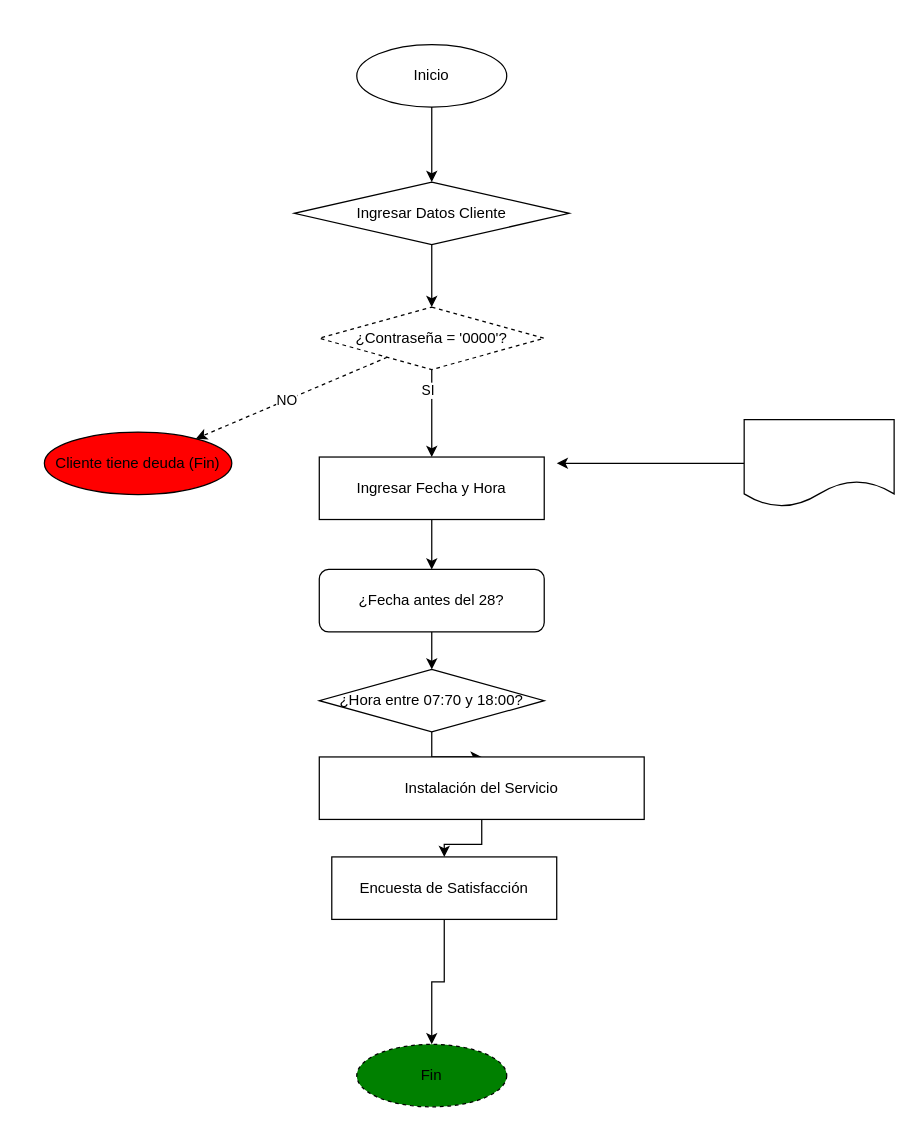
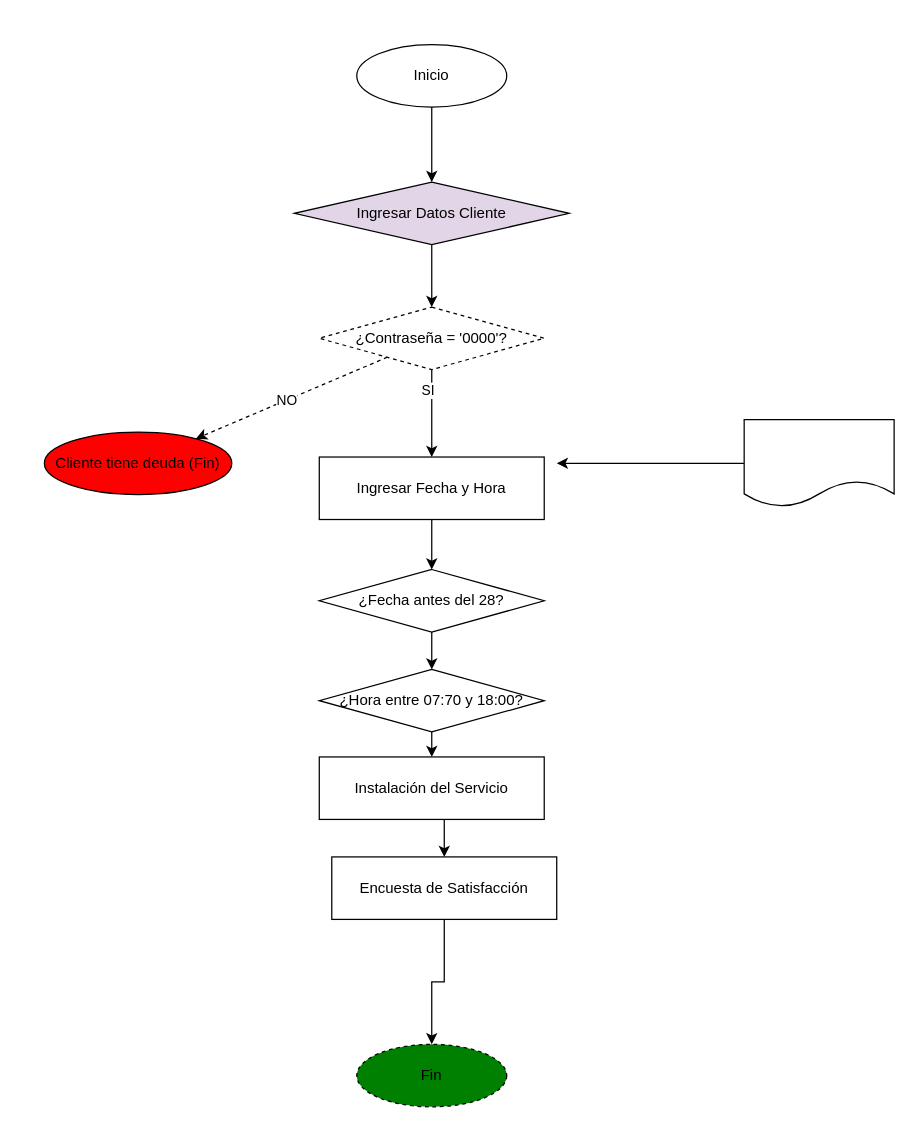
(432, 213) -> (432, 213)
(432, 601) -> (432, 601)
(482, 788) -> (432, 788)
